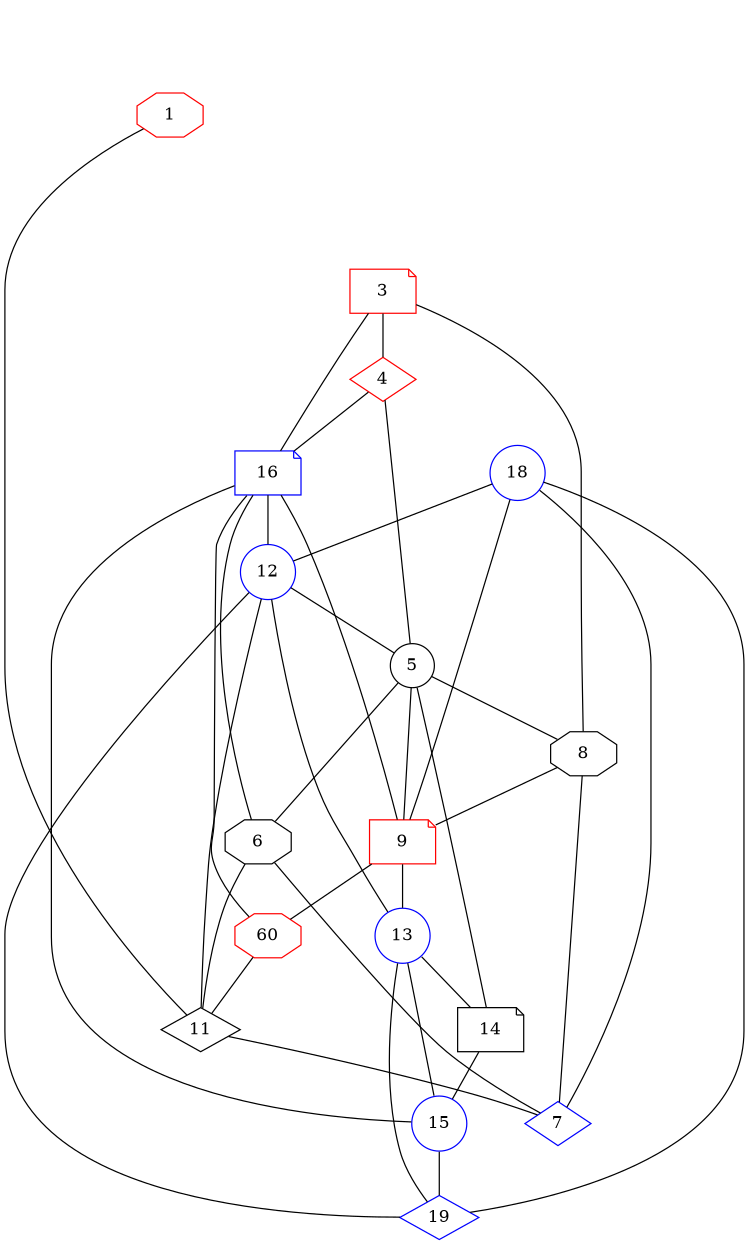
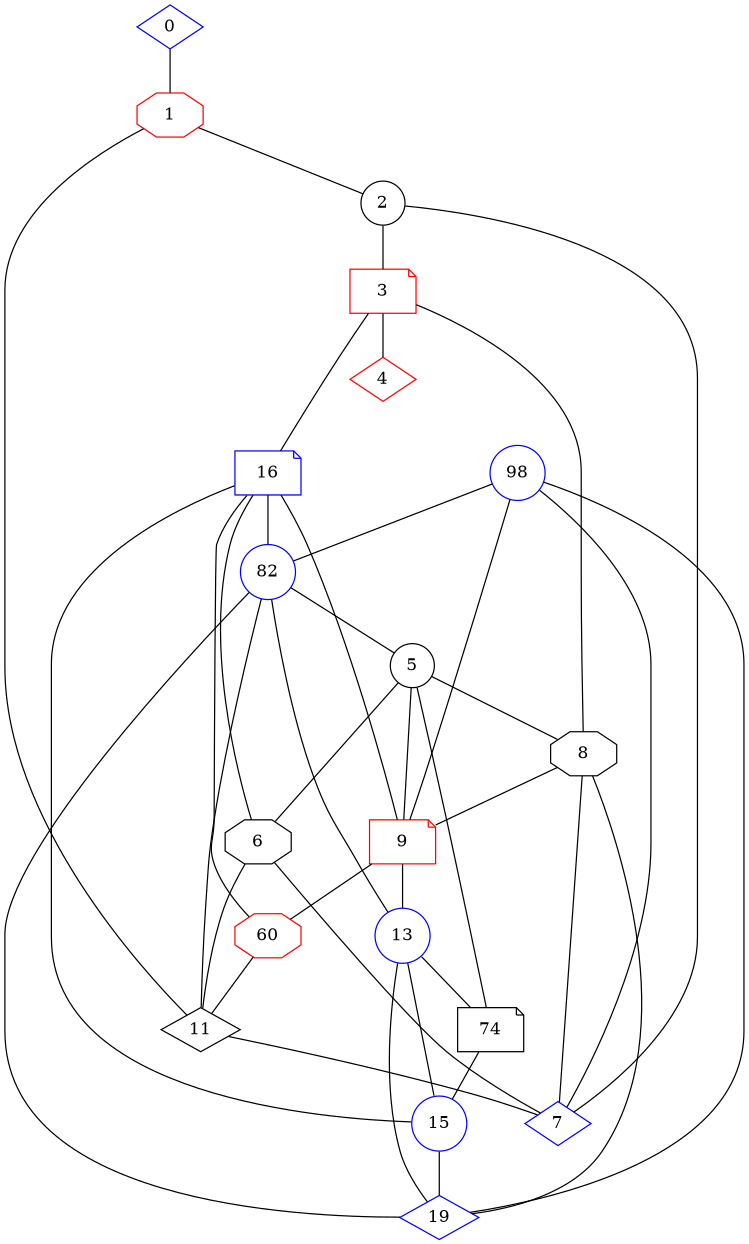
none -> (170, 27)
none -> (383, 203)
(331, 421) -> none
(518, 473) -> (518, 473)
(396, 510) -> none
(268, 572) -> (268, 572)
(491, 1030) -> (491, 1030)
none -> (639, 1038)
